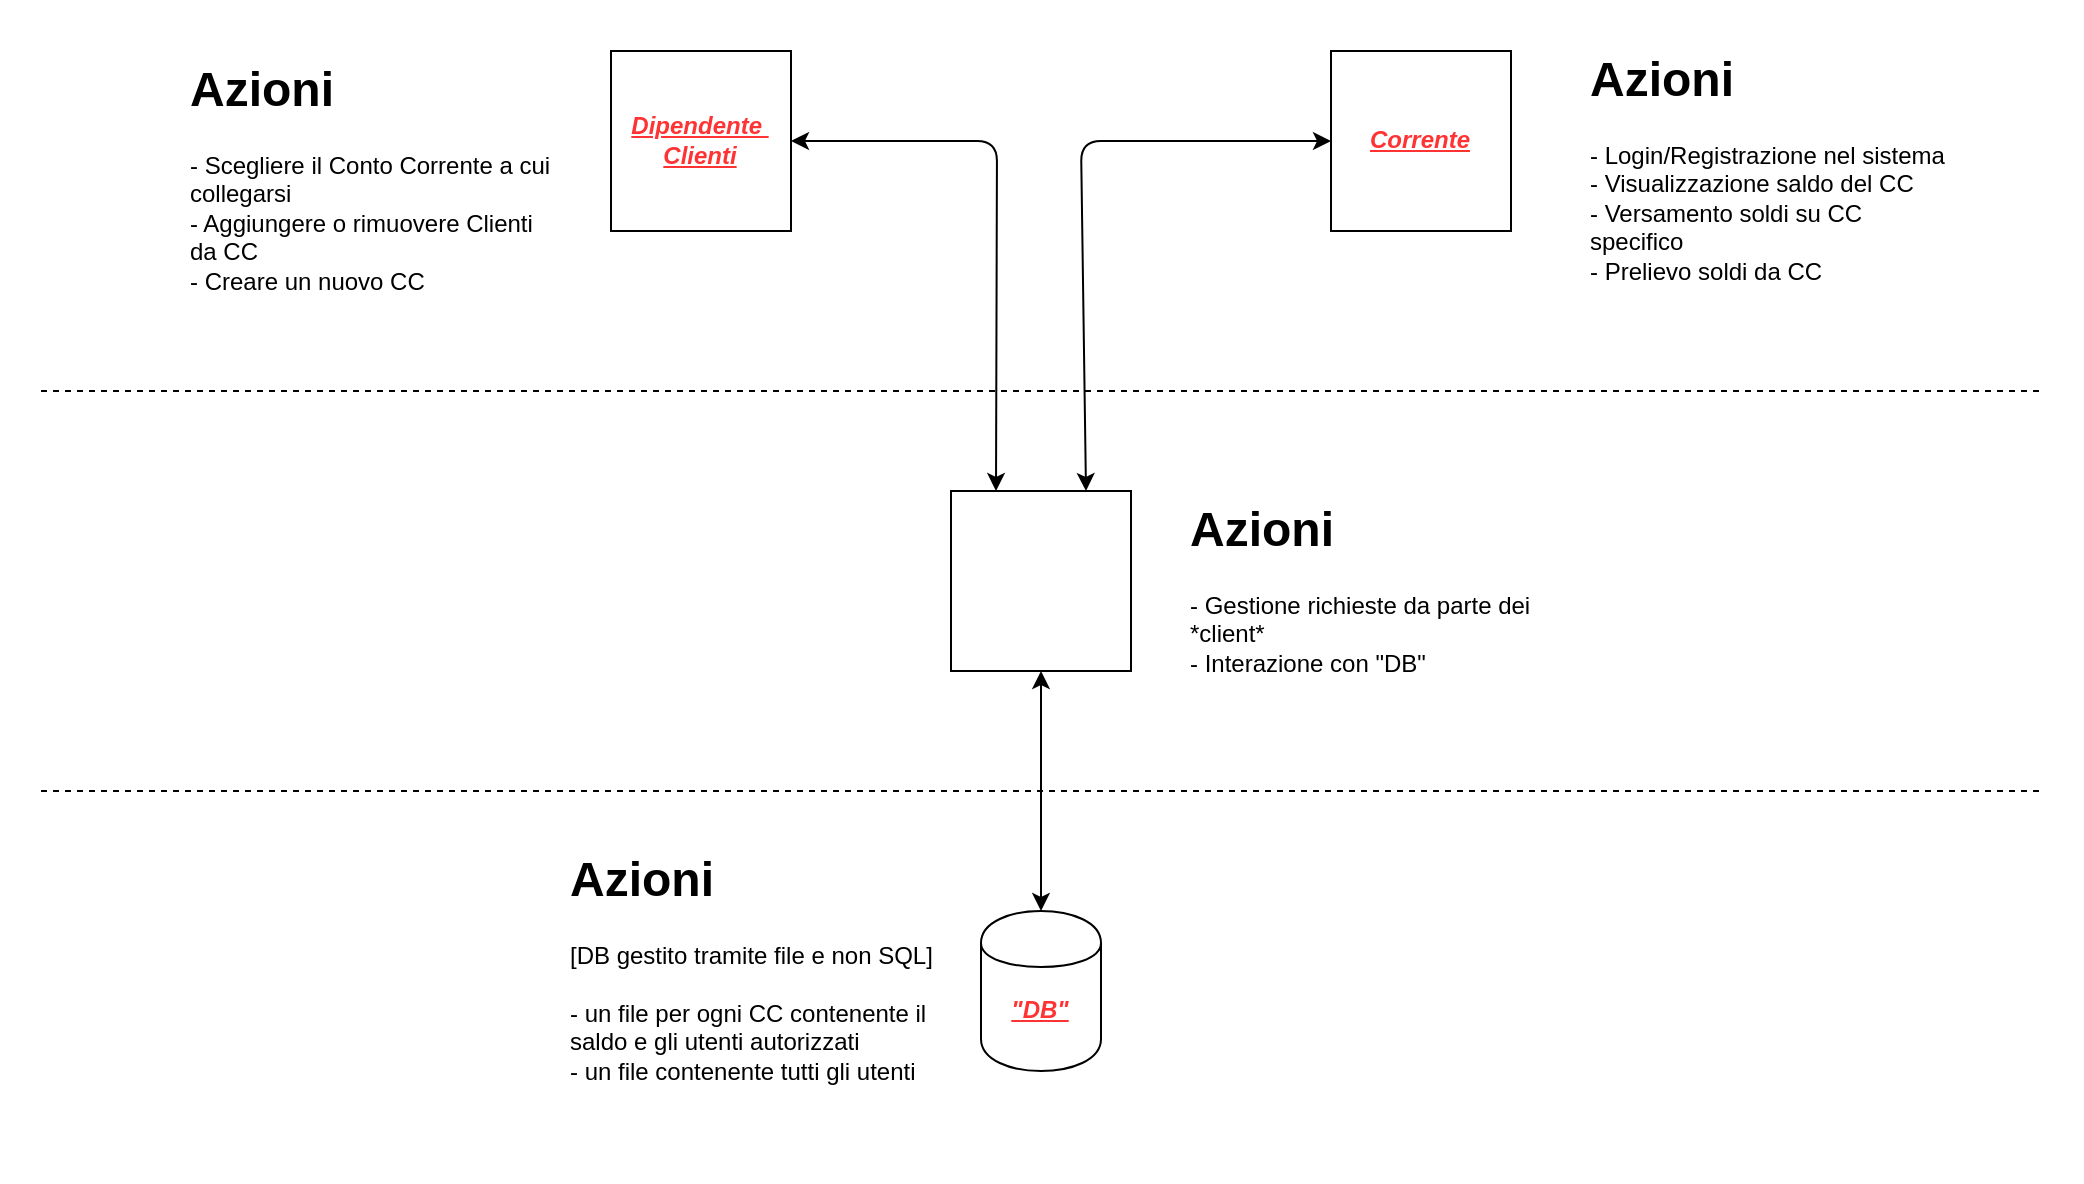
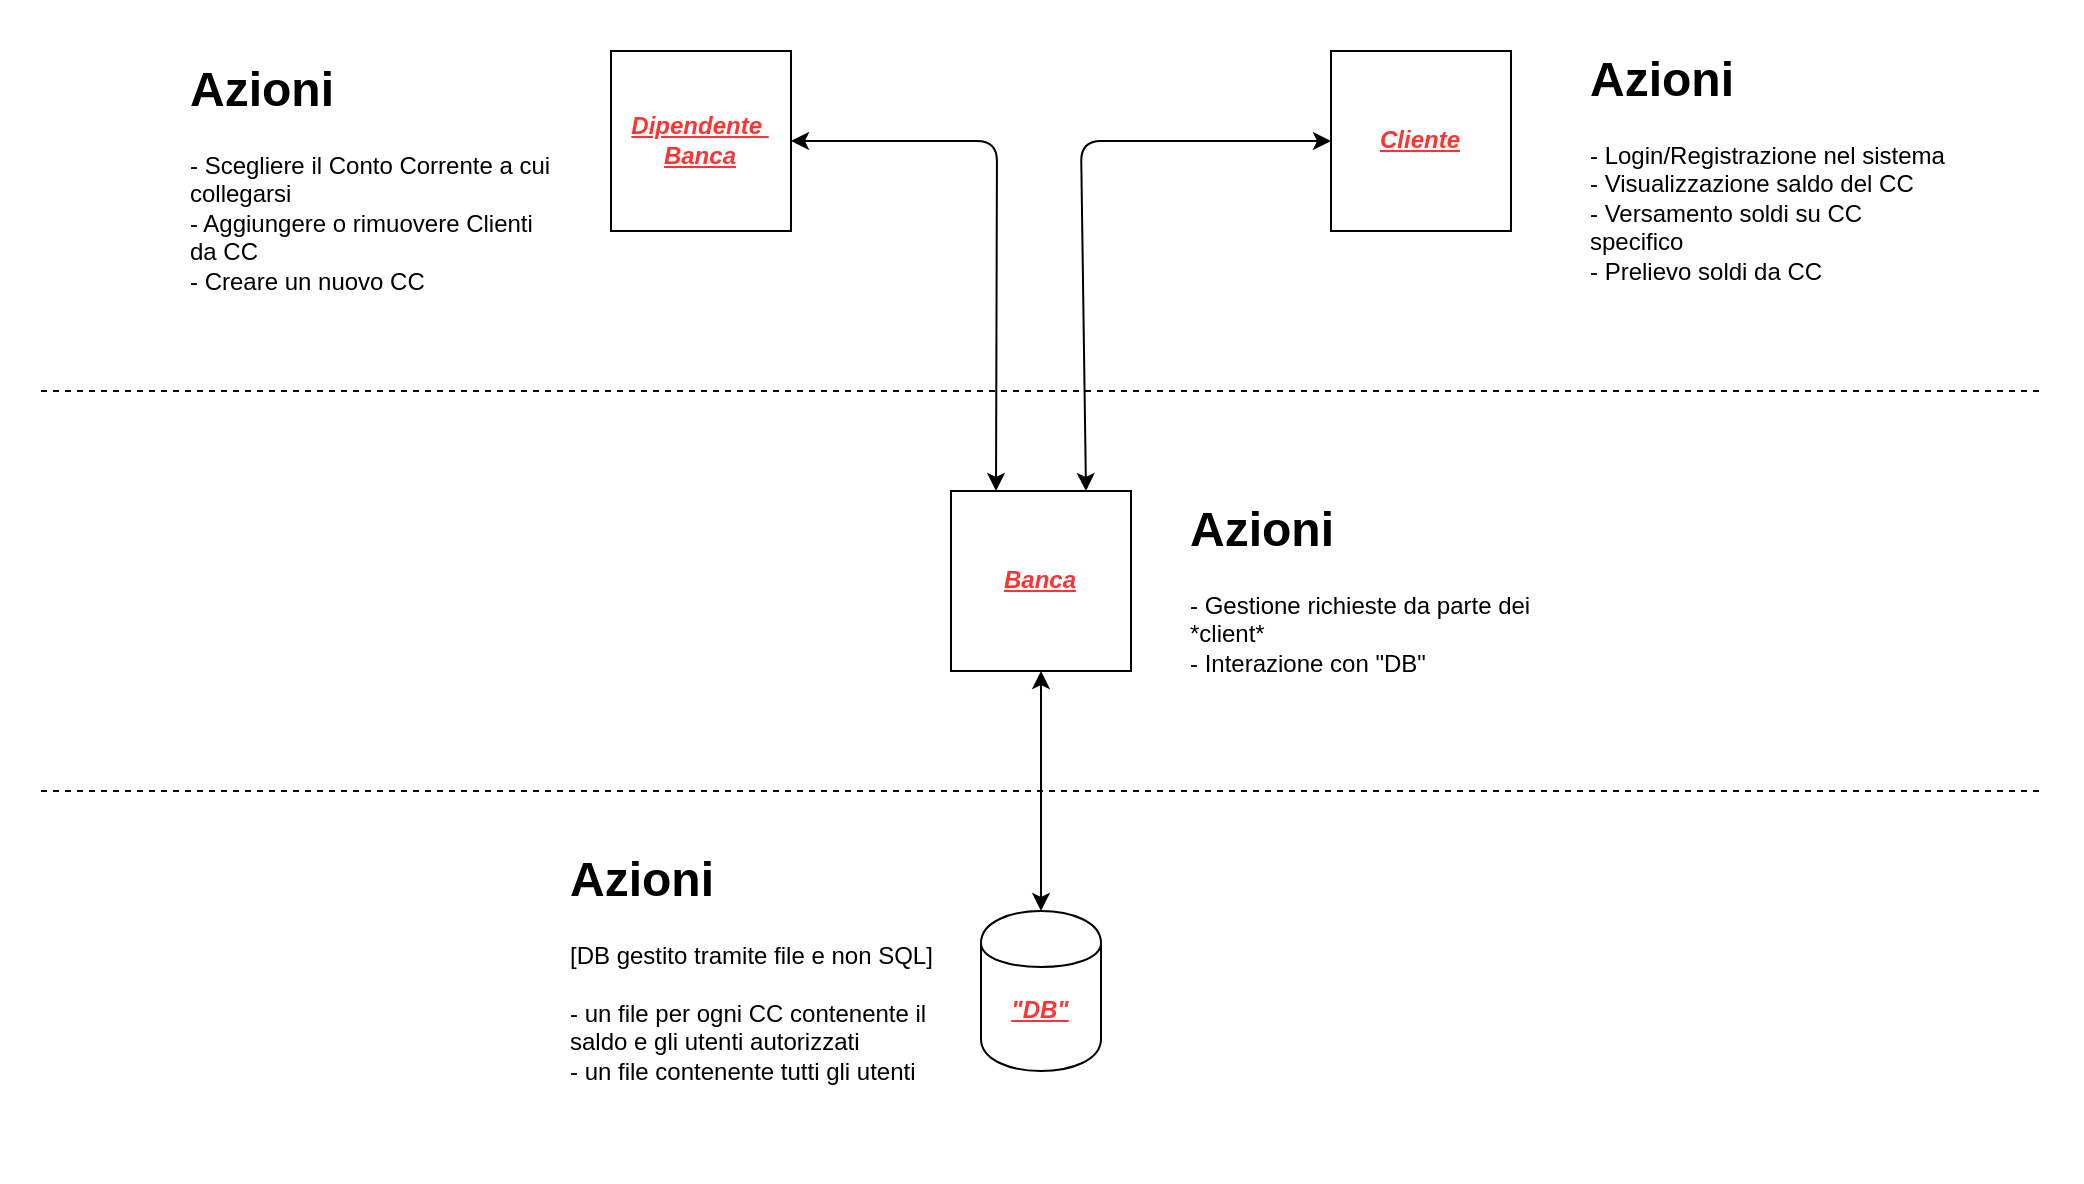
(701, 141) -> (701, 141)
(1421, 141) -> (1421, 141)
none -> (1041, 581)
